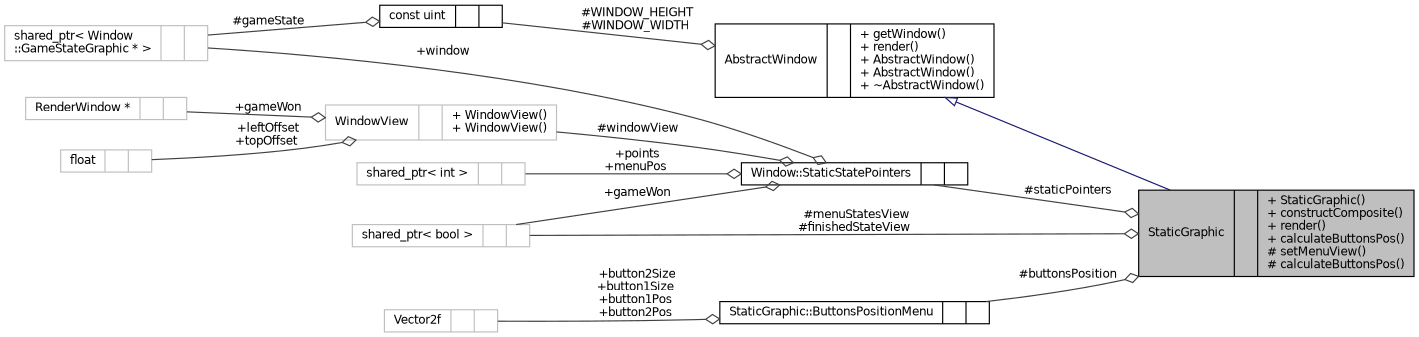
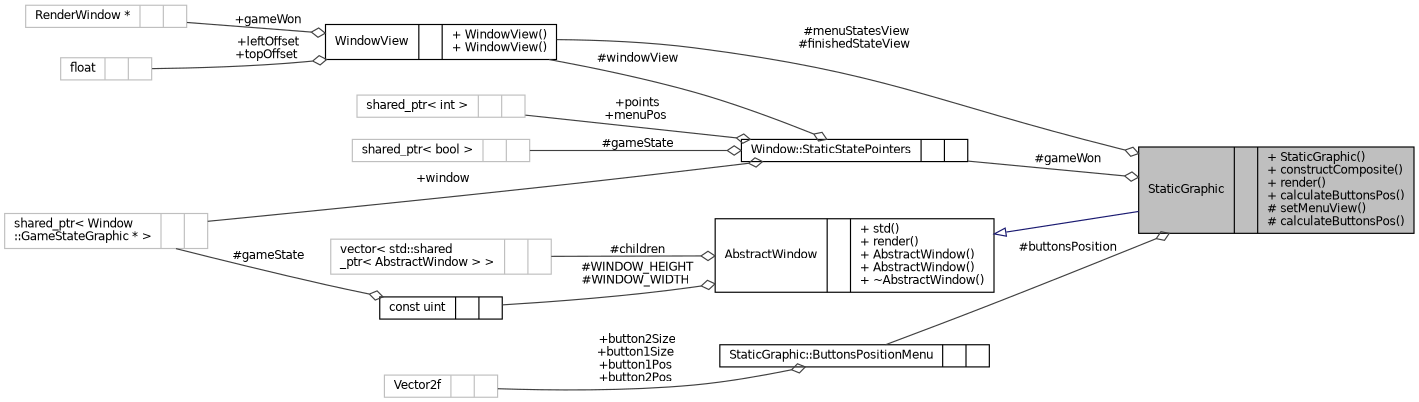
(903, 34) -> (880, 229)
(441, 123) -> (441, 42)
(1066, 191) -> (1066, 159)
(636, 193) -> (636, 144)
(827, 235) -> (845, 74)
none -> (441, 257)
